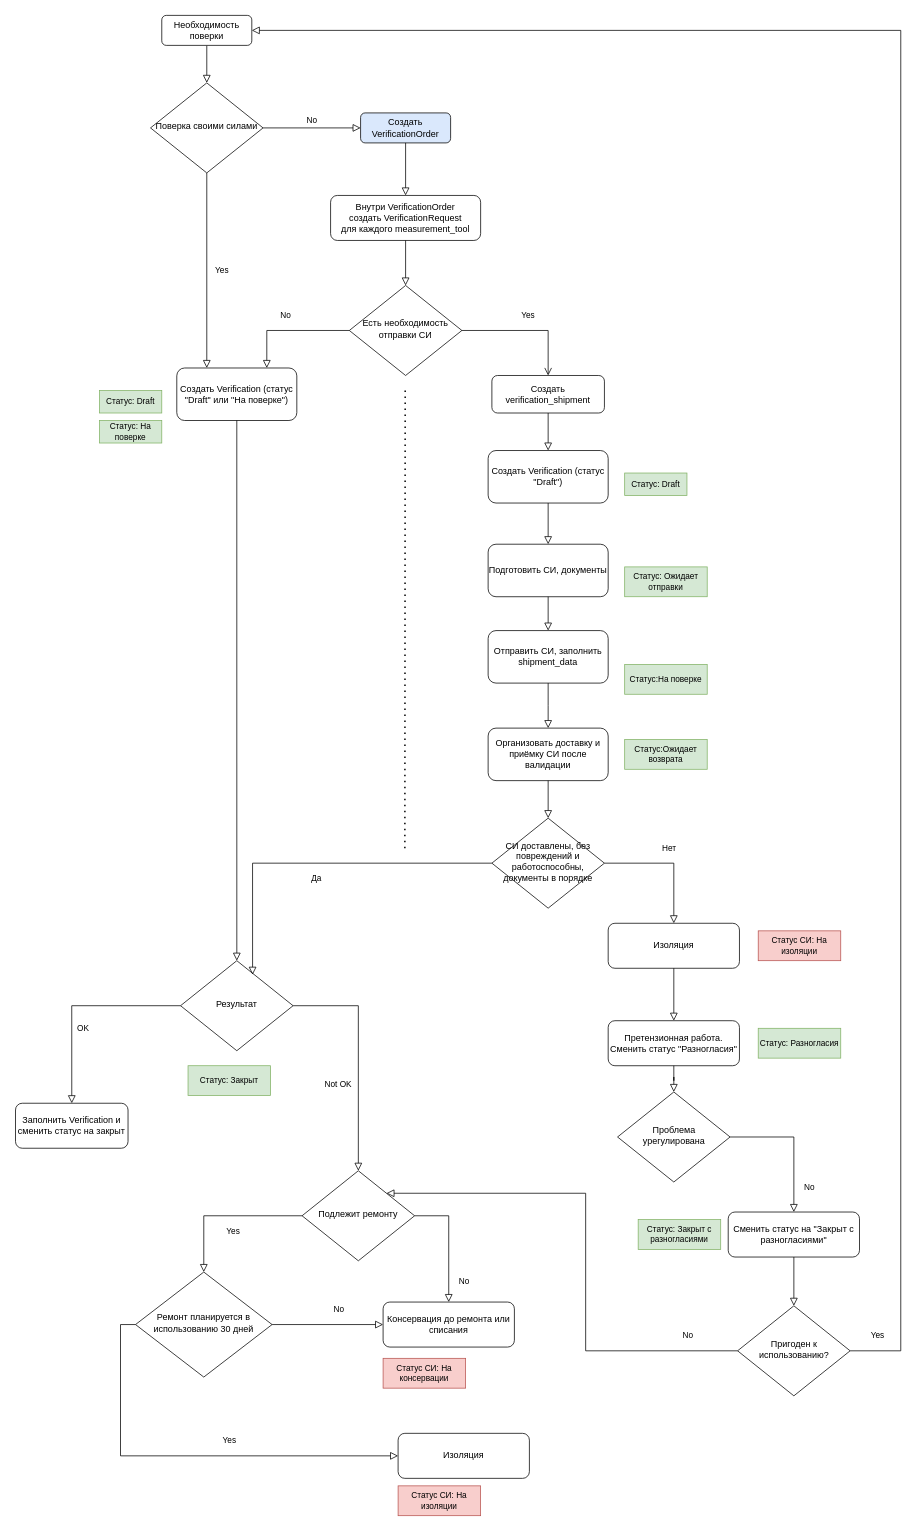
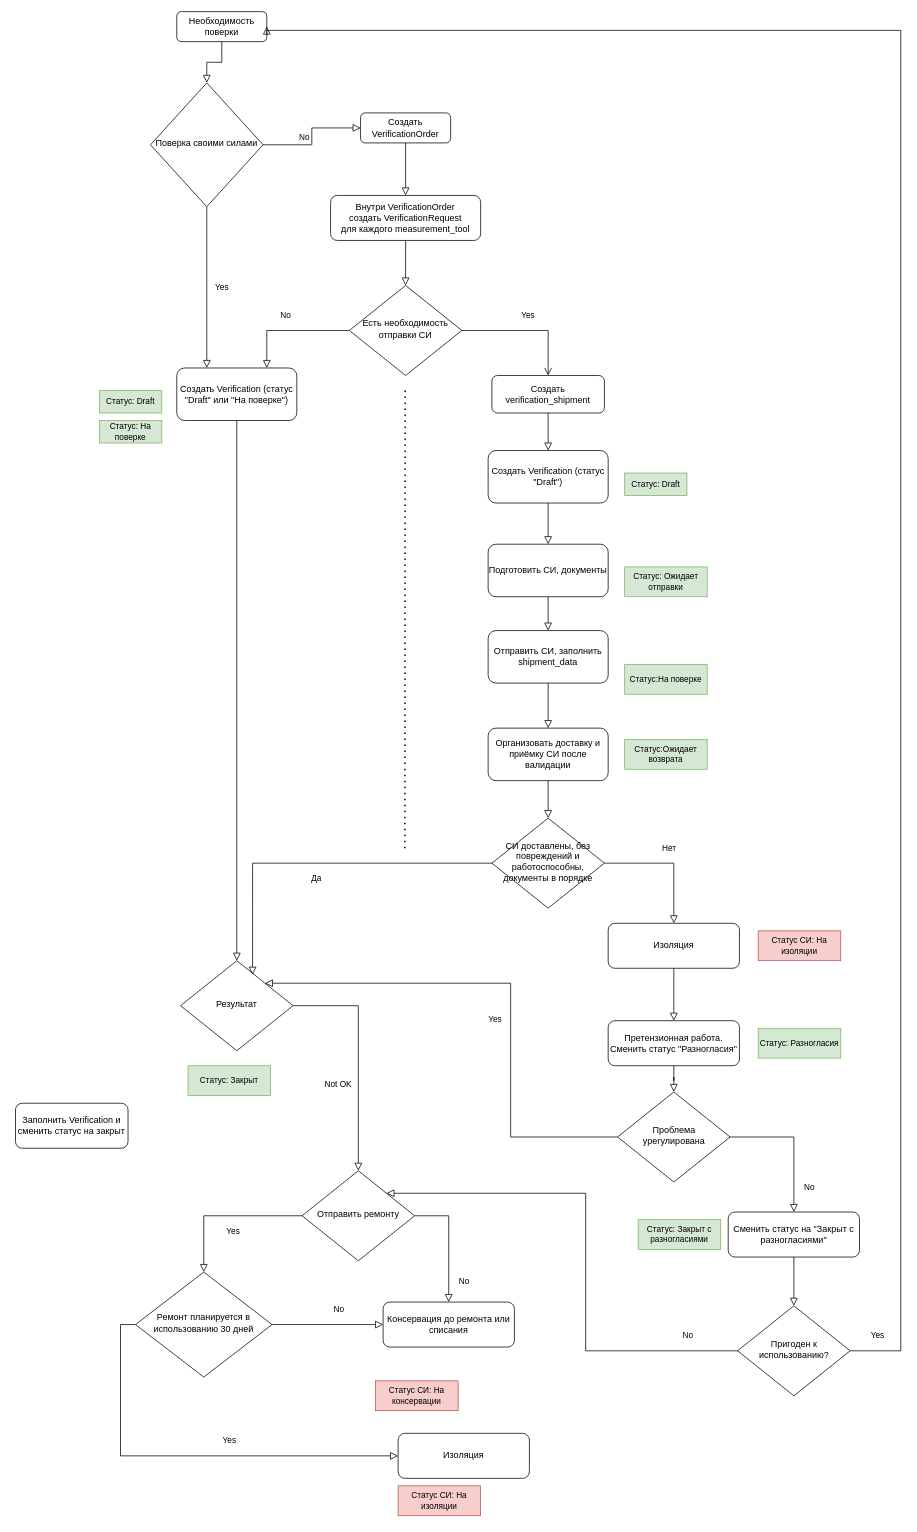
(207, 30) -> (222, 27)
(207, 128) -> (207, 145)
(405, 128) -> (405, 128)
none -> (469, 983)
(82, 1005) -> none
(358, 1214) -> (358, 1214)
(424, 1373) -> (417, 1395)
